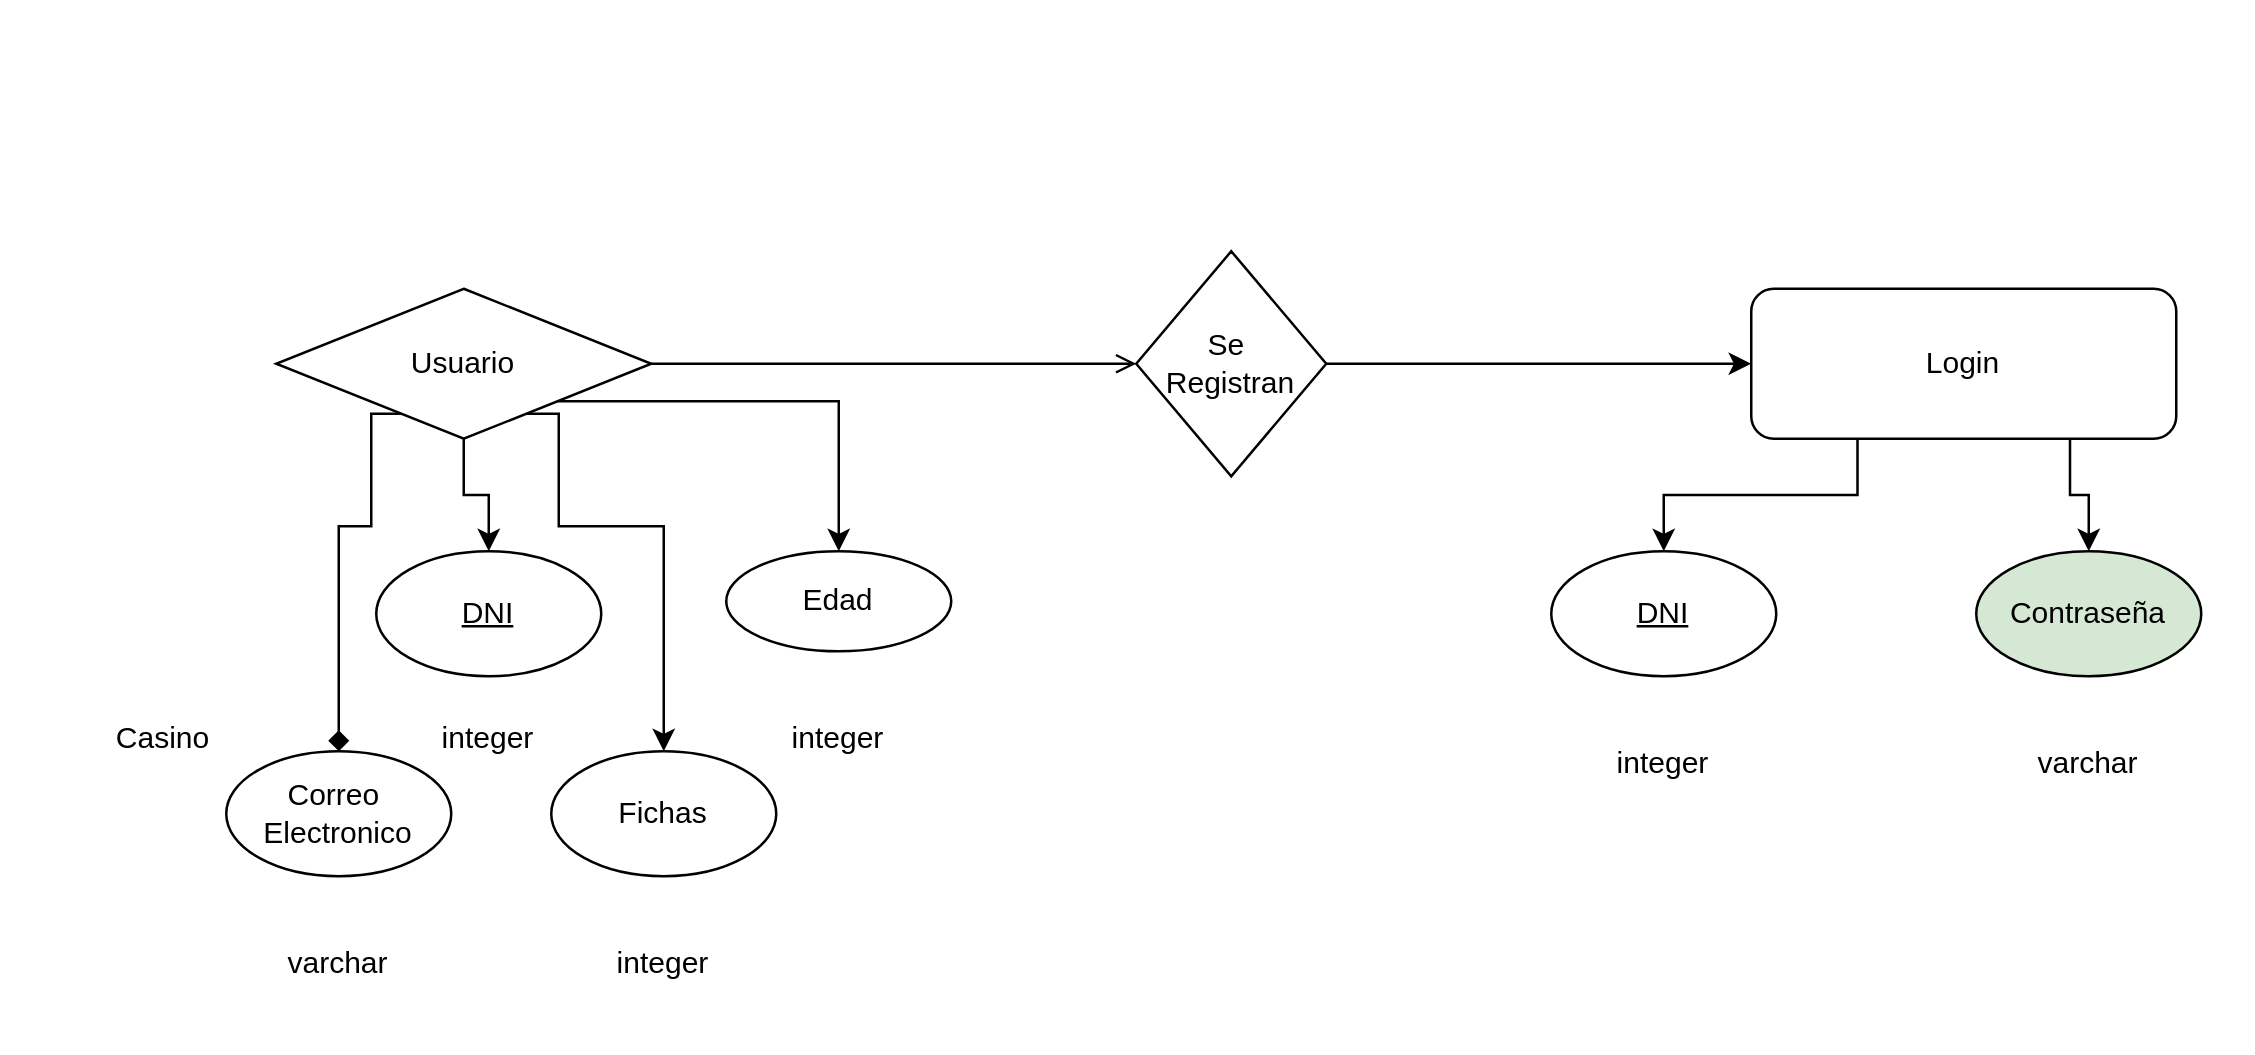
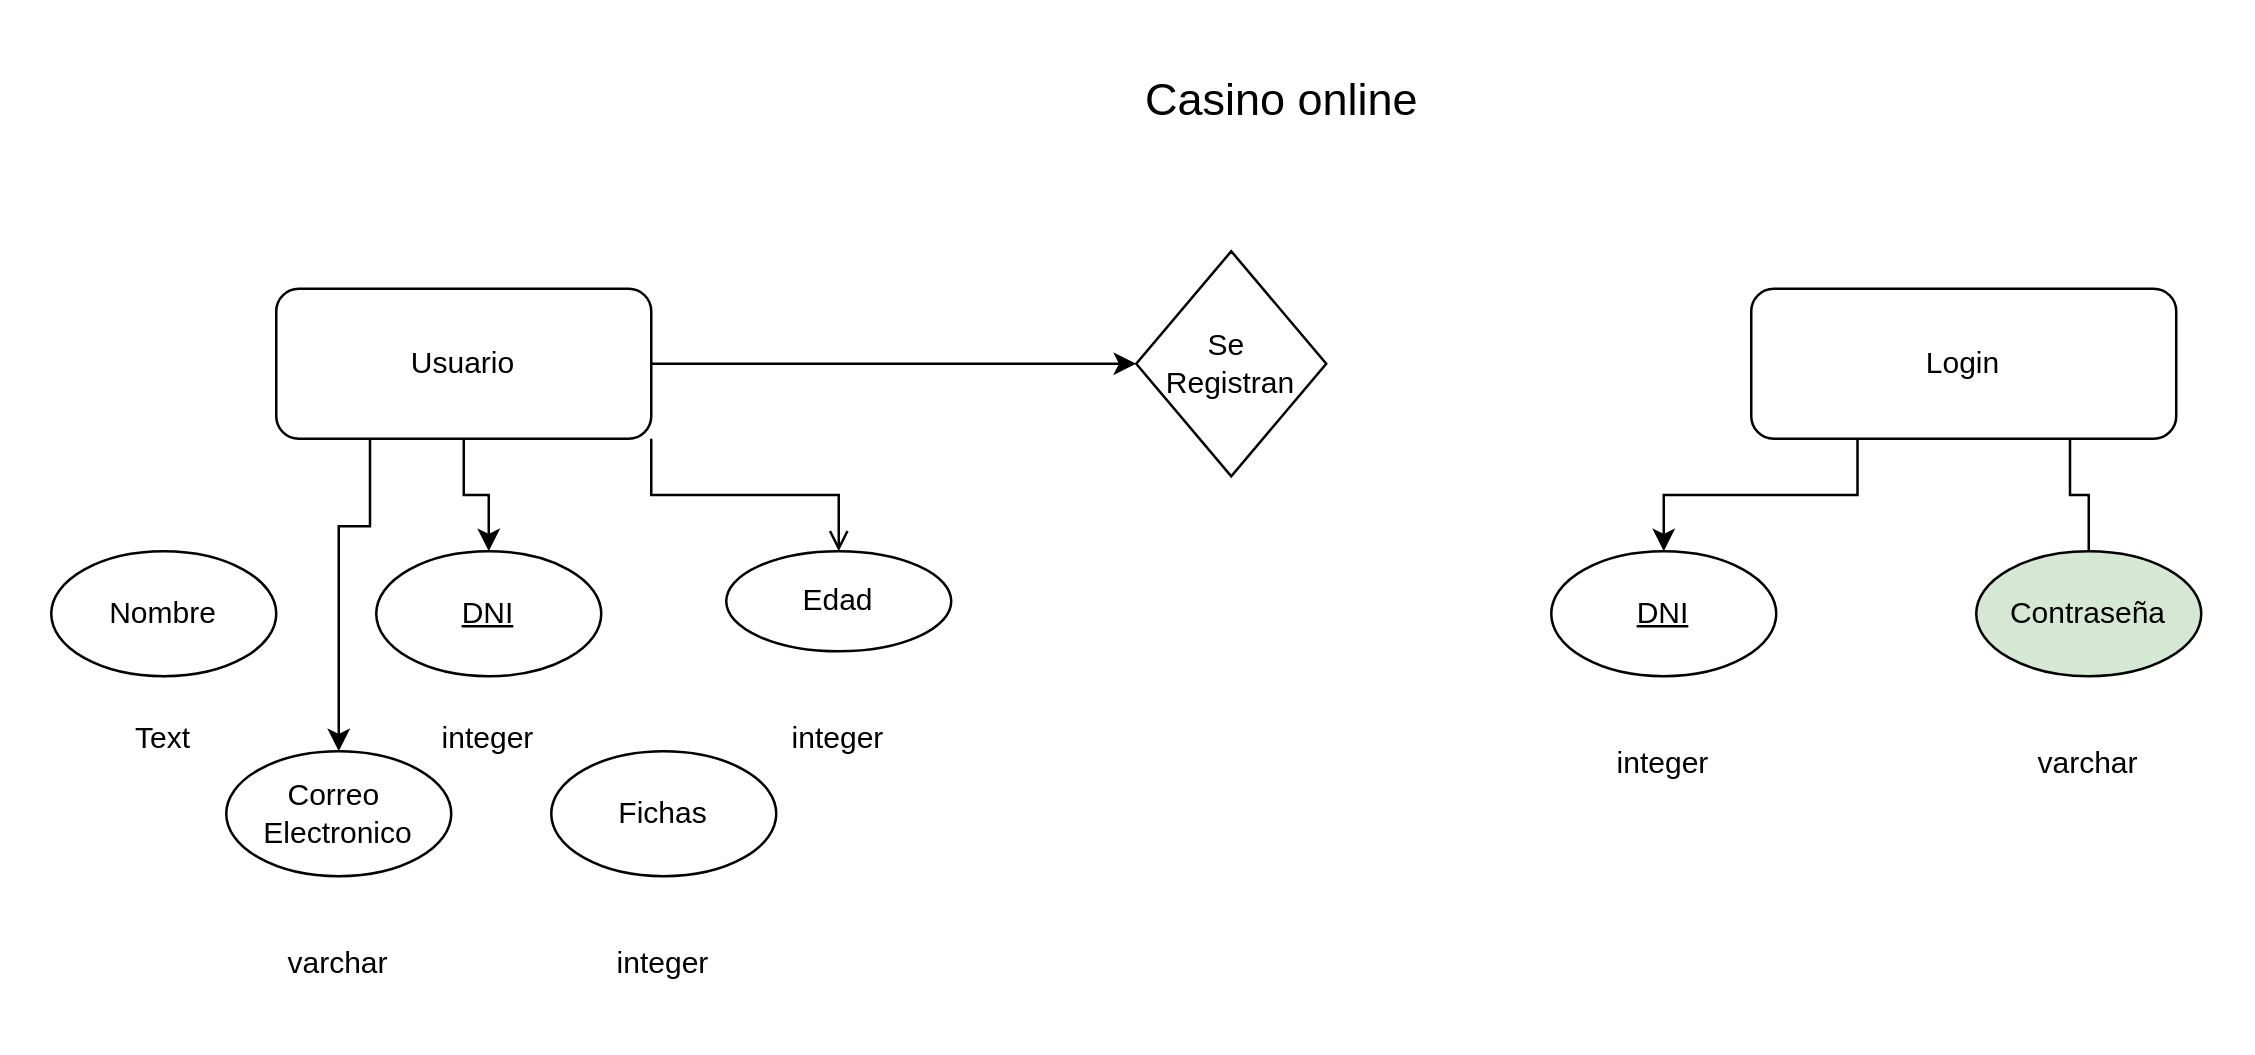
none -> (1289, 101)
(464, 364) -> (464, 364)
(1122, 364) -> (1118, 364)
(1530, 364) -> none
(644, 526) -> none
(839, 533) -> (839, 537)
(2089, 533) -> (2089, 540)
none -> (164, 614)
(339, 731) -> (339, 732)
(164, 739) -> (164, 739)
